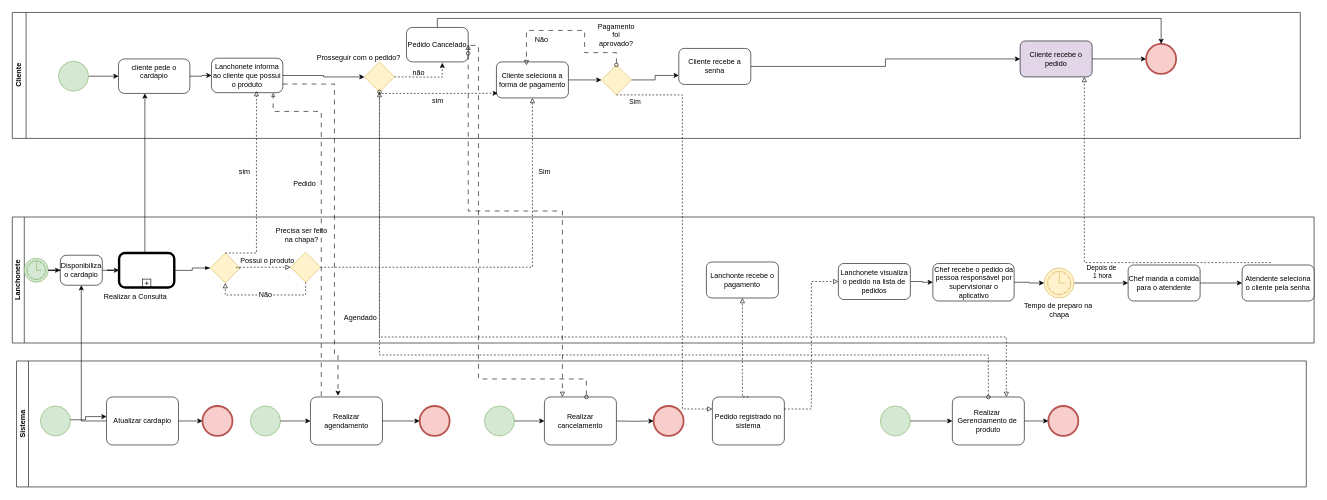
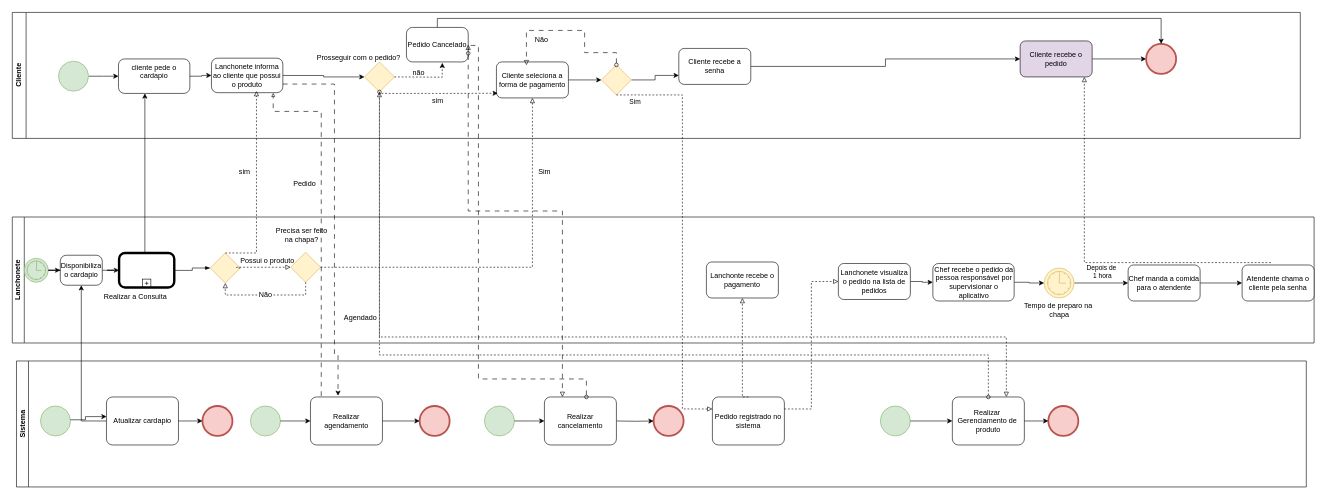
(617, 35) -> none
(1278, 283) -> (1278, 283)
